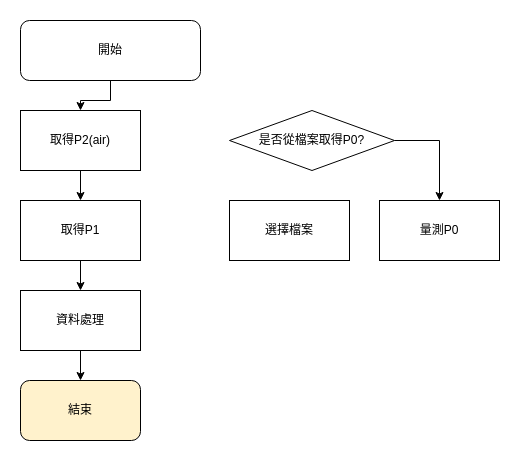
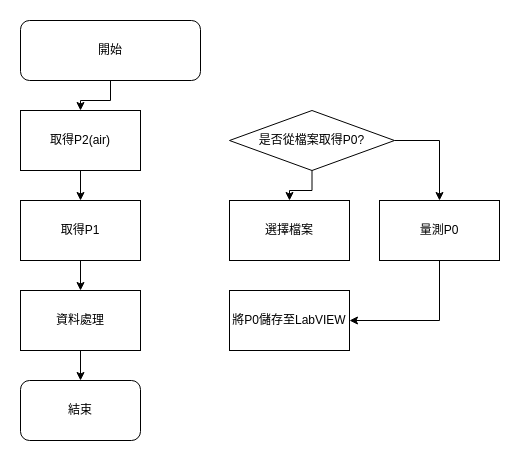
none -> (310, 191)
none -> (290, 321)
none -> (428, 321)
(81, 411) -> (81, 411)
